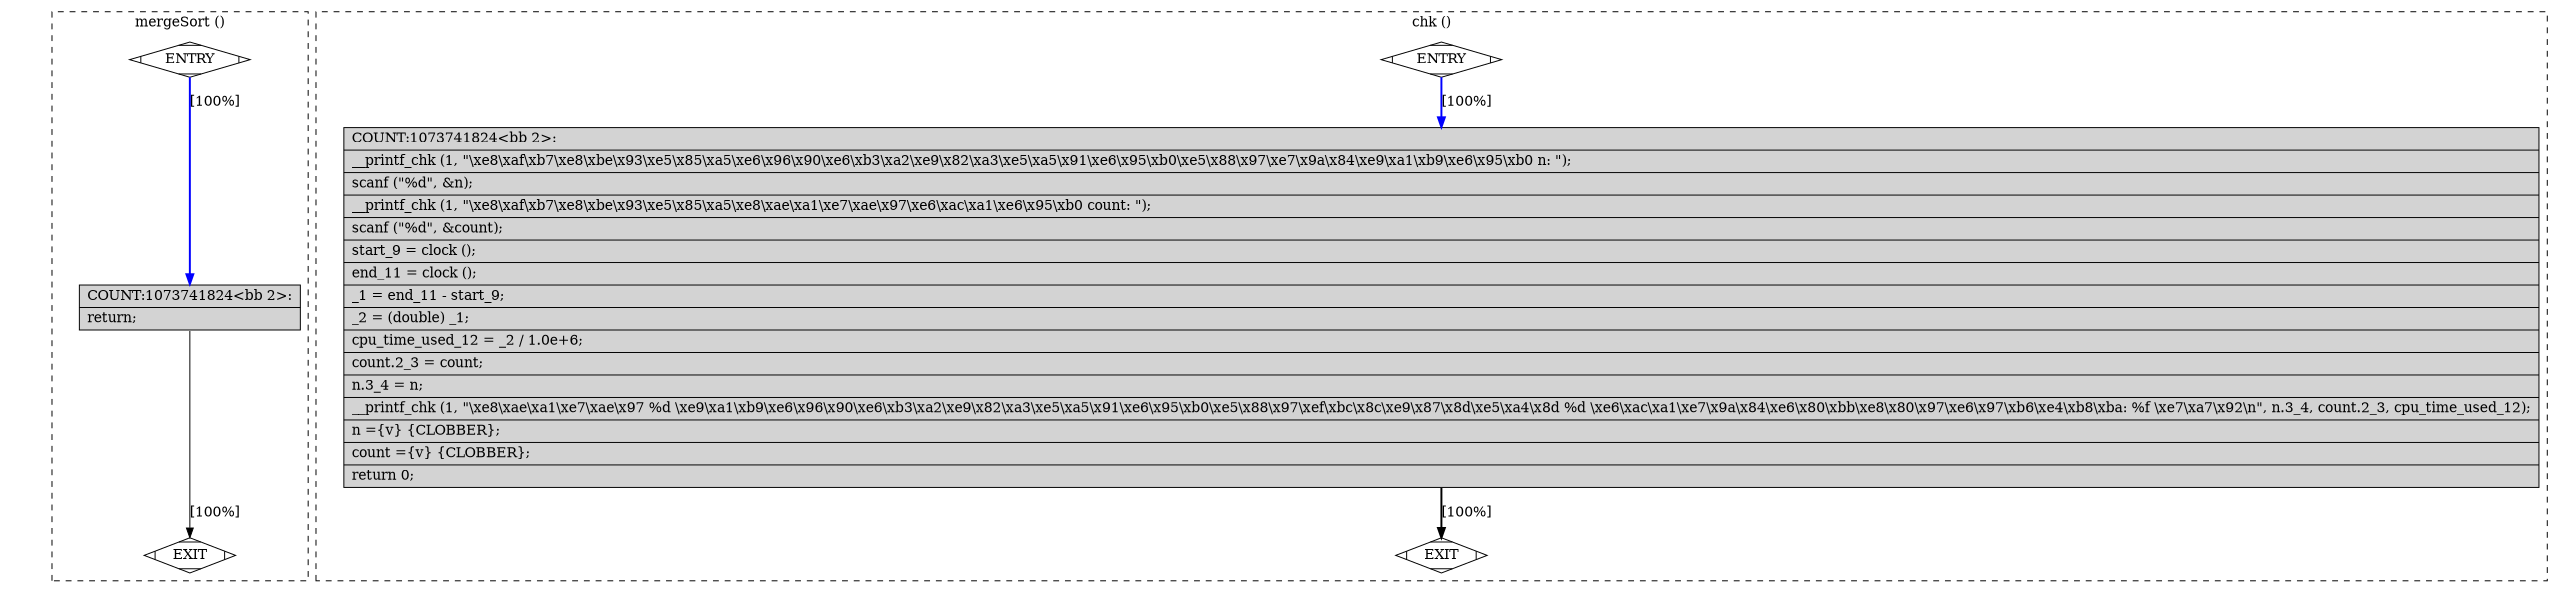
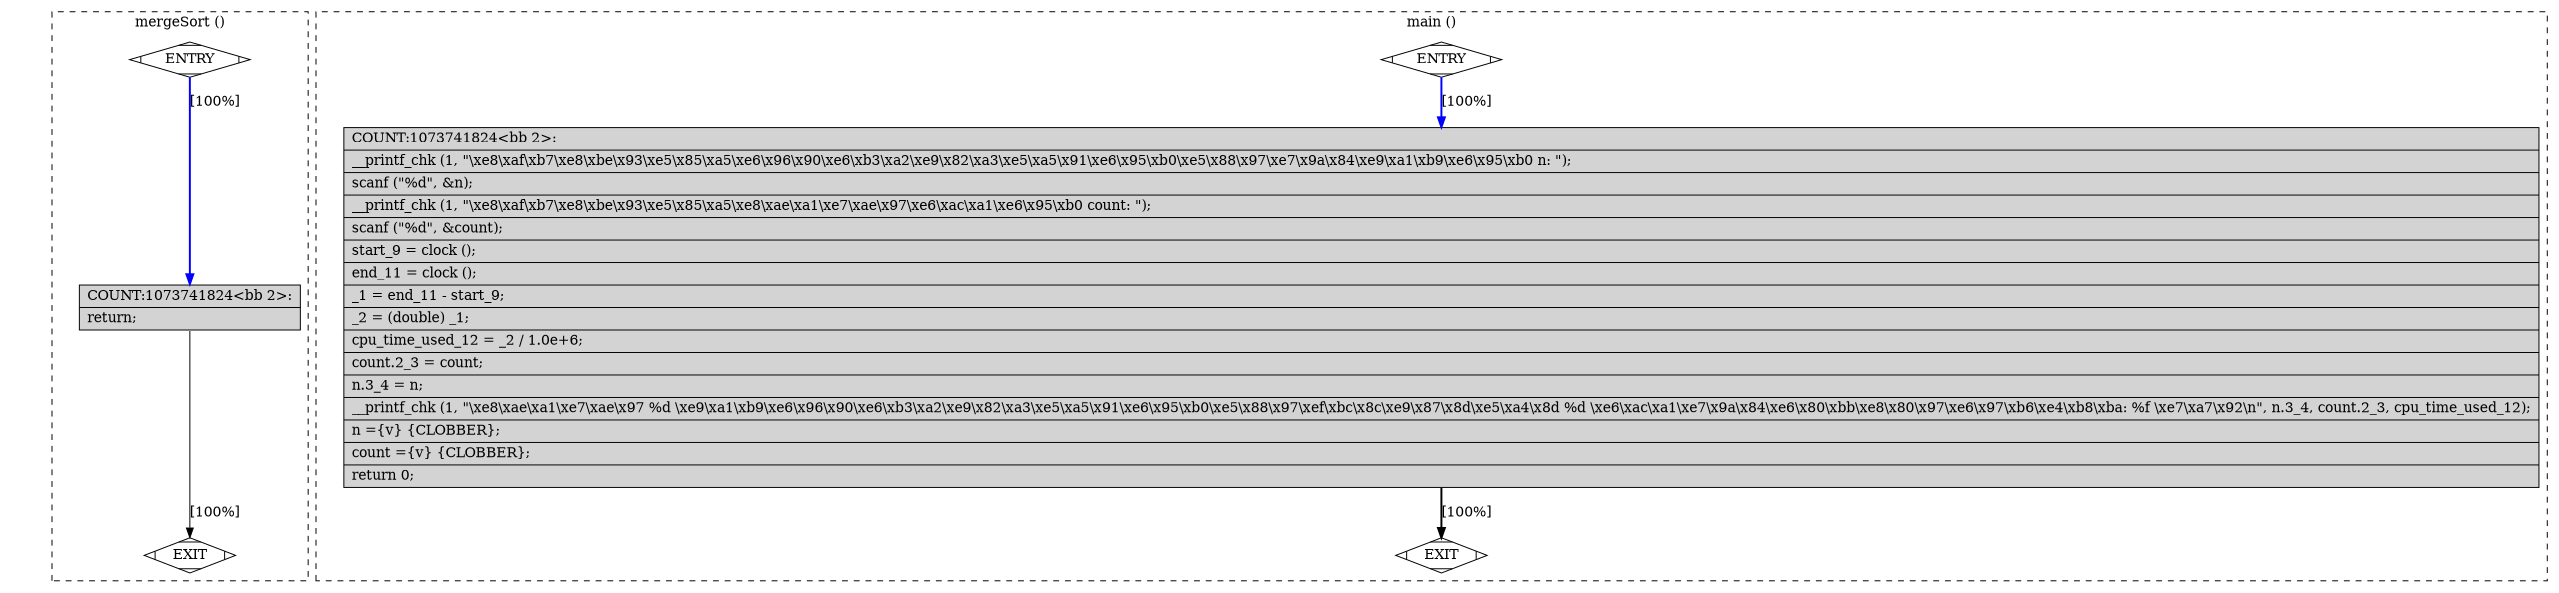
(1432, 23) -> (1432, 23)
